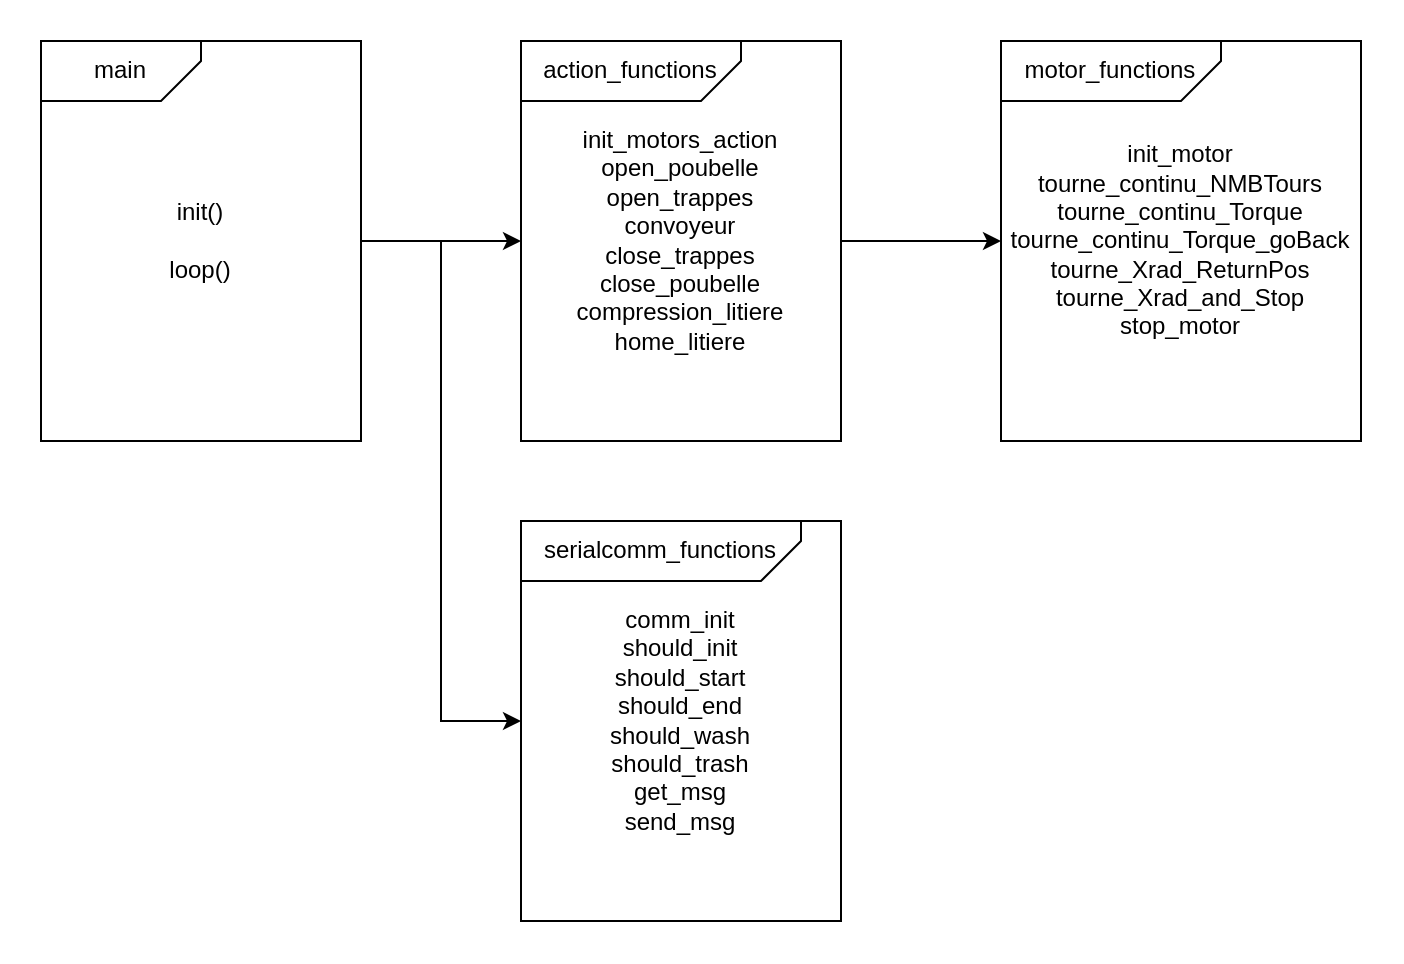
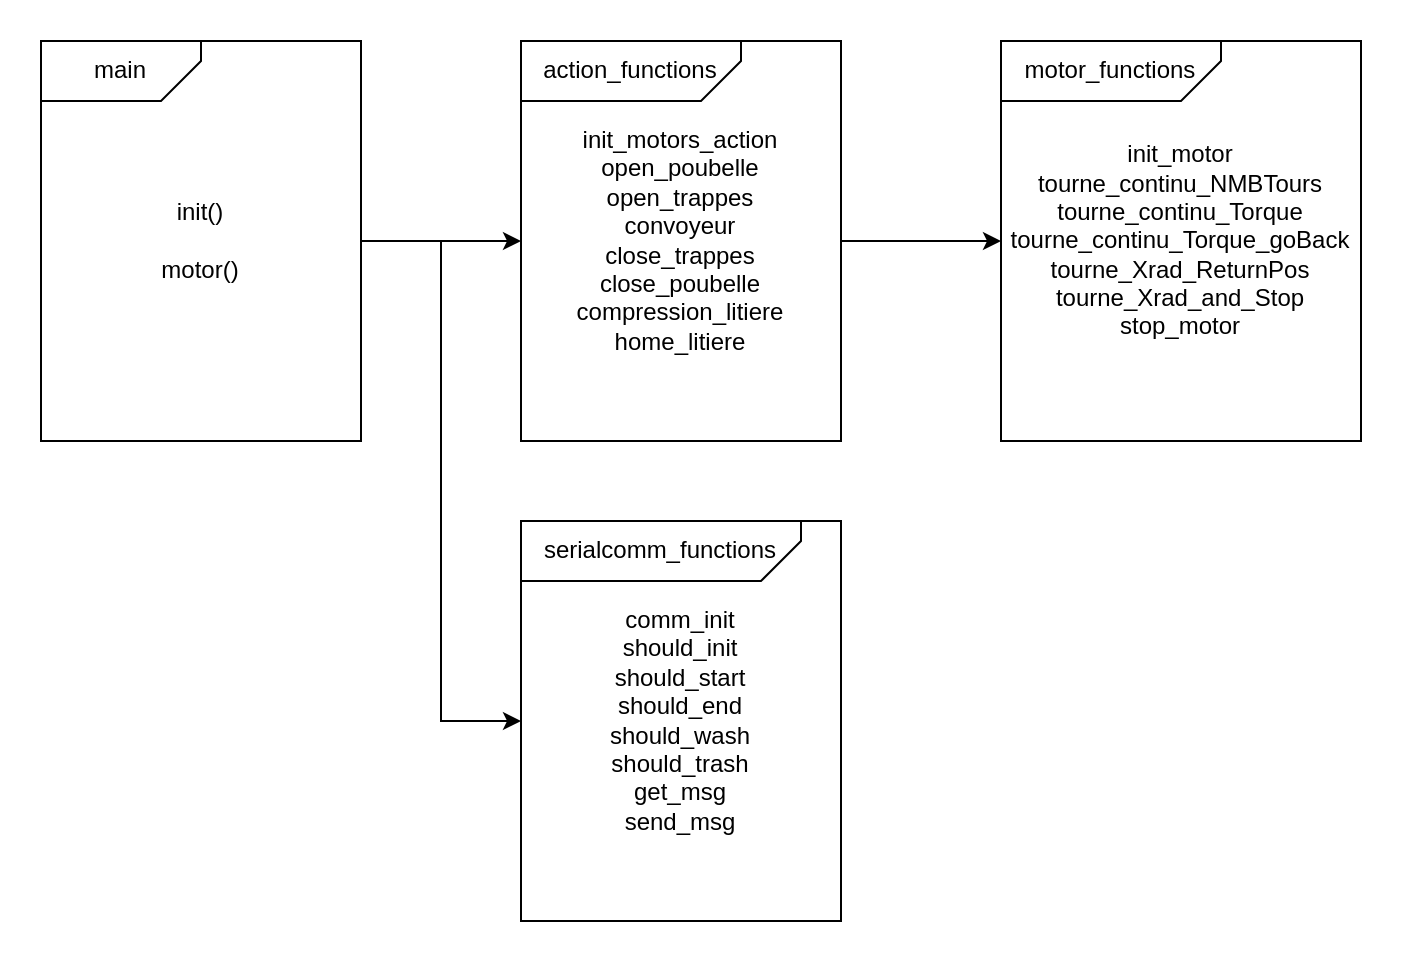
(201, 241) -> (201, 241)
